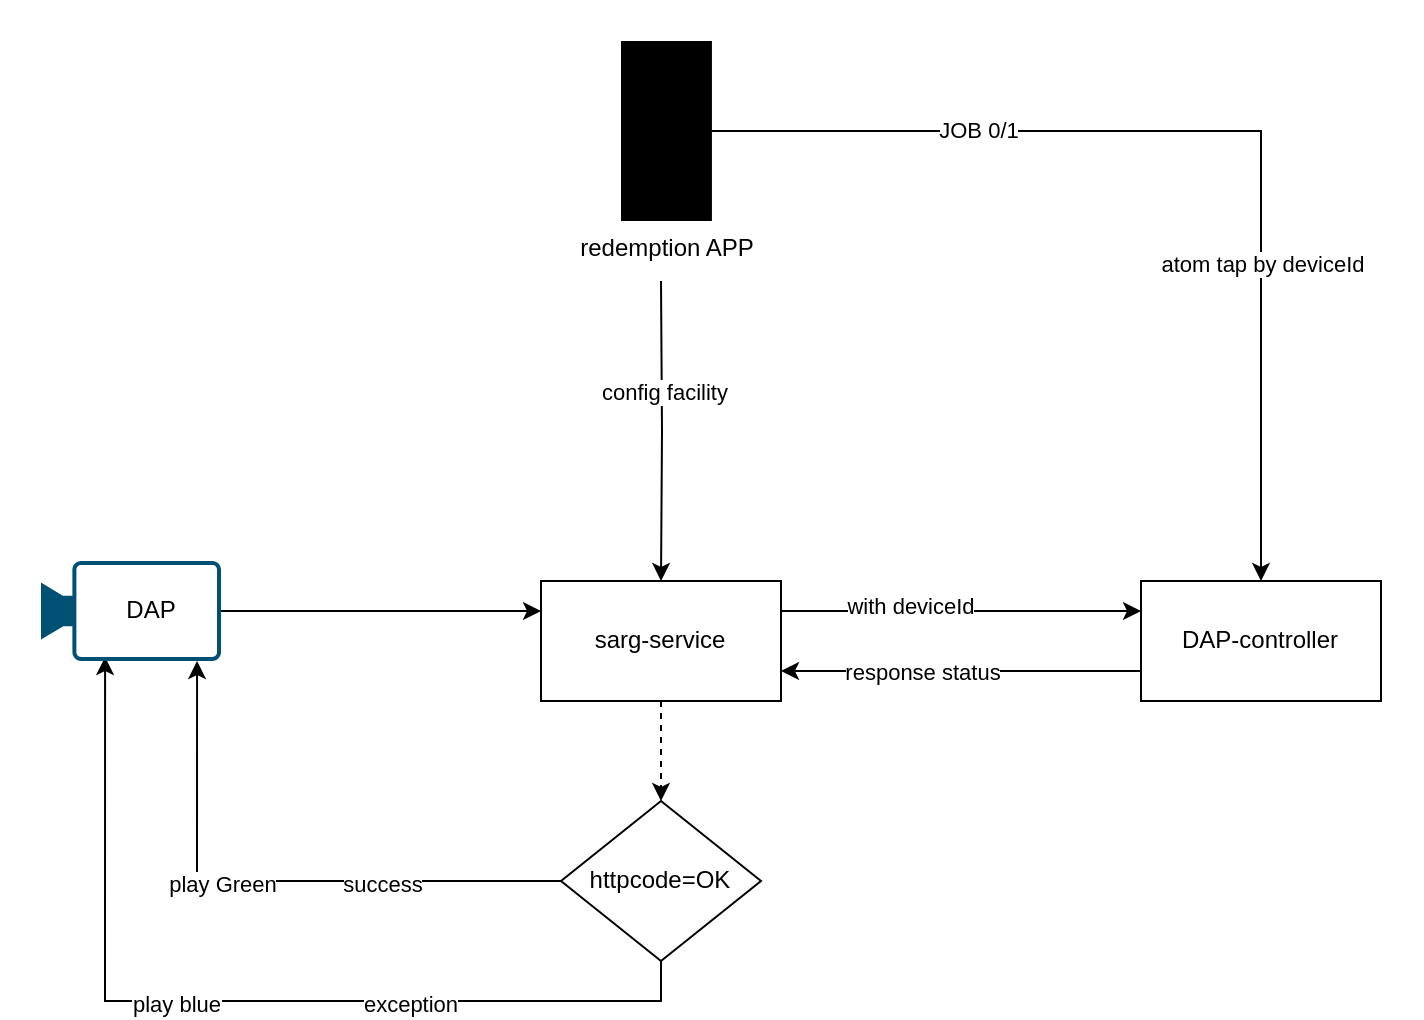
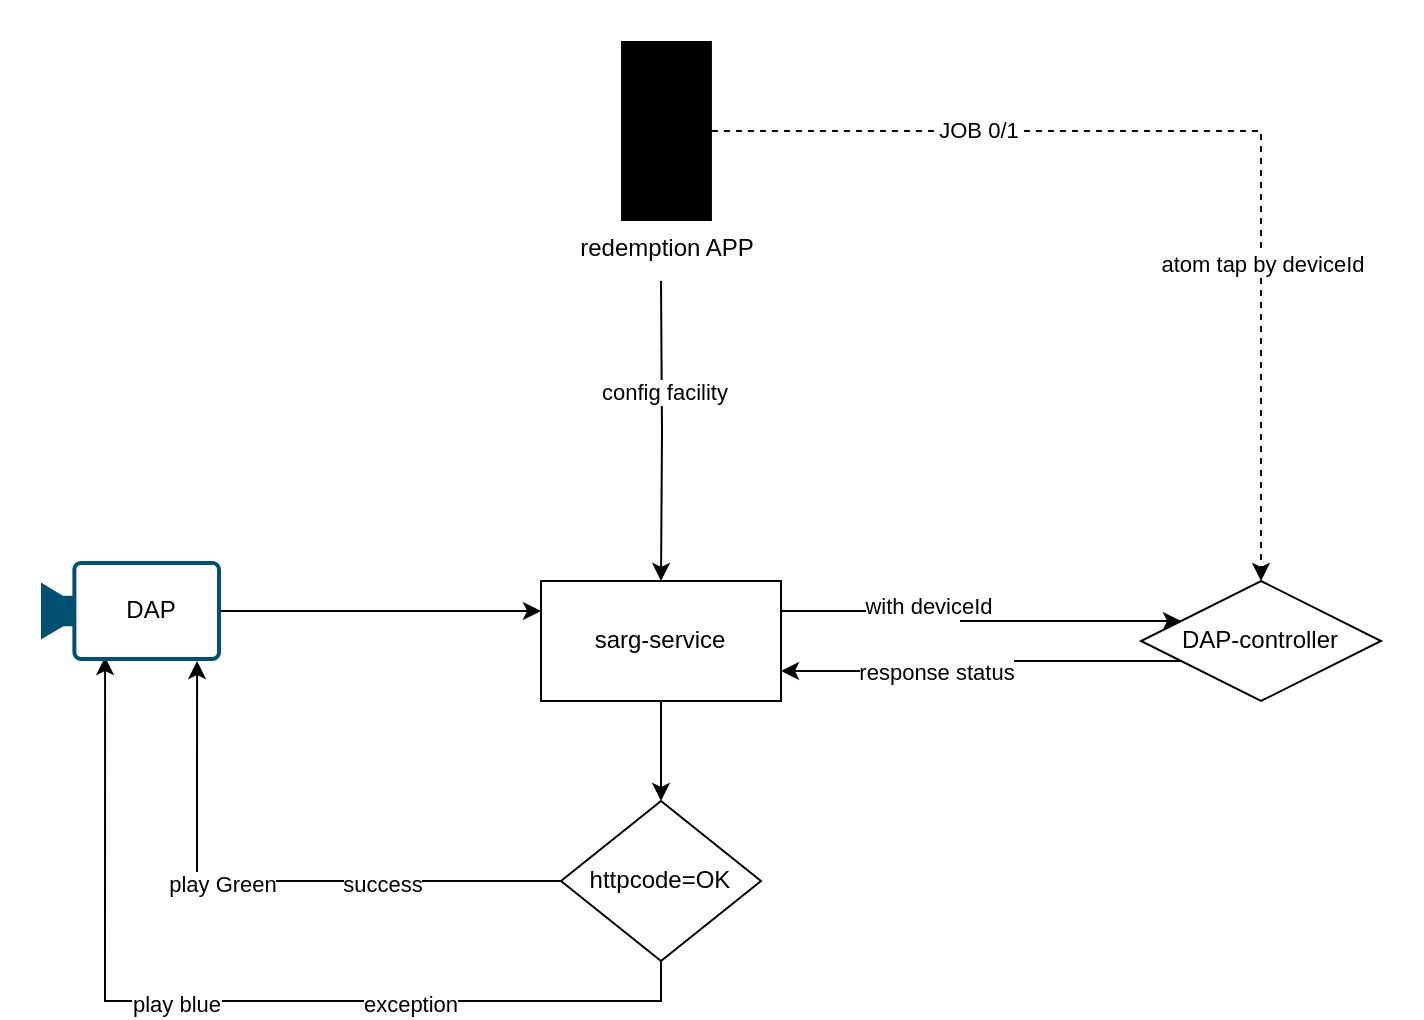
(1199, 131) -> (1199, 131)
(1261, 641) -> (1261, 641)
(661, 745) -> (661, 745)
